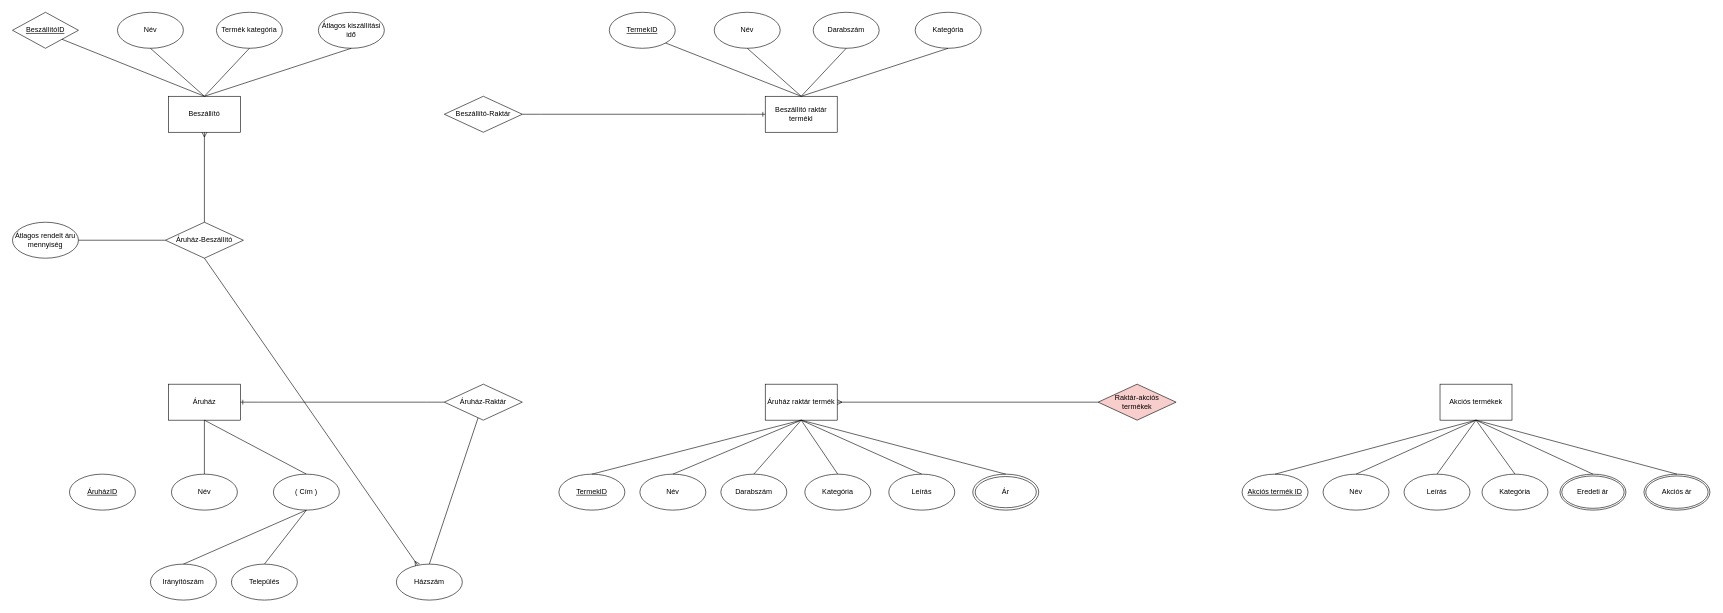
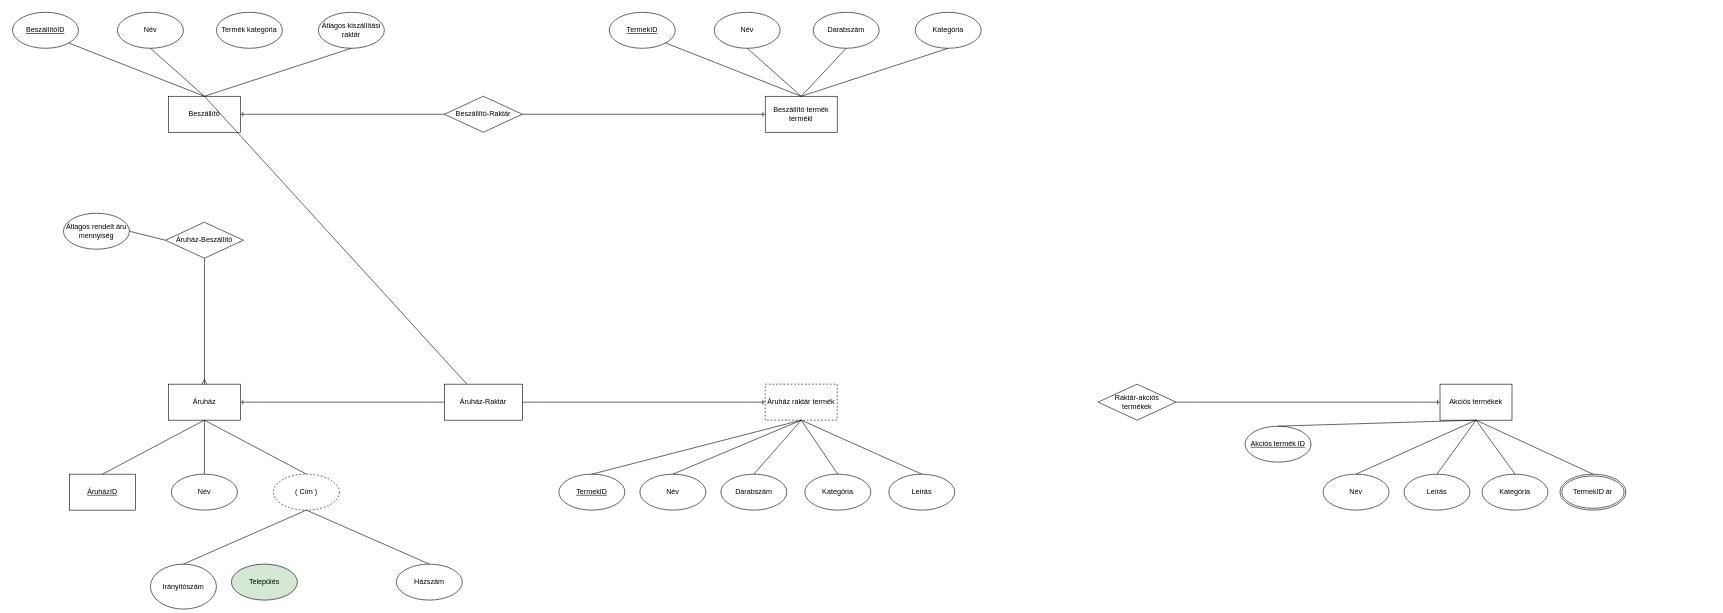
(45, 30) -> (45, 30)
(351, 30) -> (351, 30)
(228, 71) -> (336, 241)
none -> (342, 114)
(801, 114) -> (801, 114)
(204, 177) -> none
(45, 240) -> (96, 231)
(483, 402) -> (483, 402)
none -> (643, 402)
(801, 402) -> (801, 402)
(840, 402) -> none
(1137, 402) -> (1137, 402)
none -> (1308, 402)
(311, 411) -> (204, 321)
none -> (152, 448)
(907, 448) -> none
(1580, 448) -> none
(454, 491) -> (369, 538)
(102, 492) -> (102, 492)
(306, 492) -> (306, 492)
(1006, 492) -> none
(1275, 492) -> (1278, 444)
(1593, 492) -> (1593, 492)
(1677, 492) -> none
(285, 538) -> none
(183, 582) -> (183, 587)
(264, 582) -> (264, 582)
